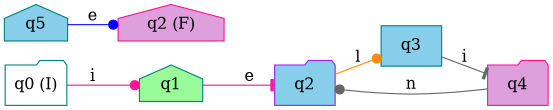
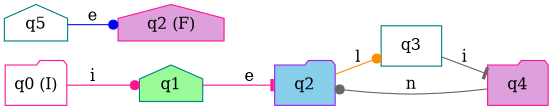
(36, 25) -> (36, 25)
(411, 46) -> (411, 46)
(36, 85) -> (36, 85)
